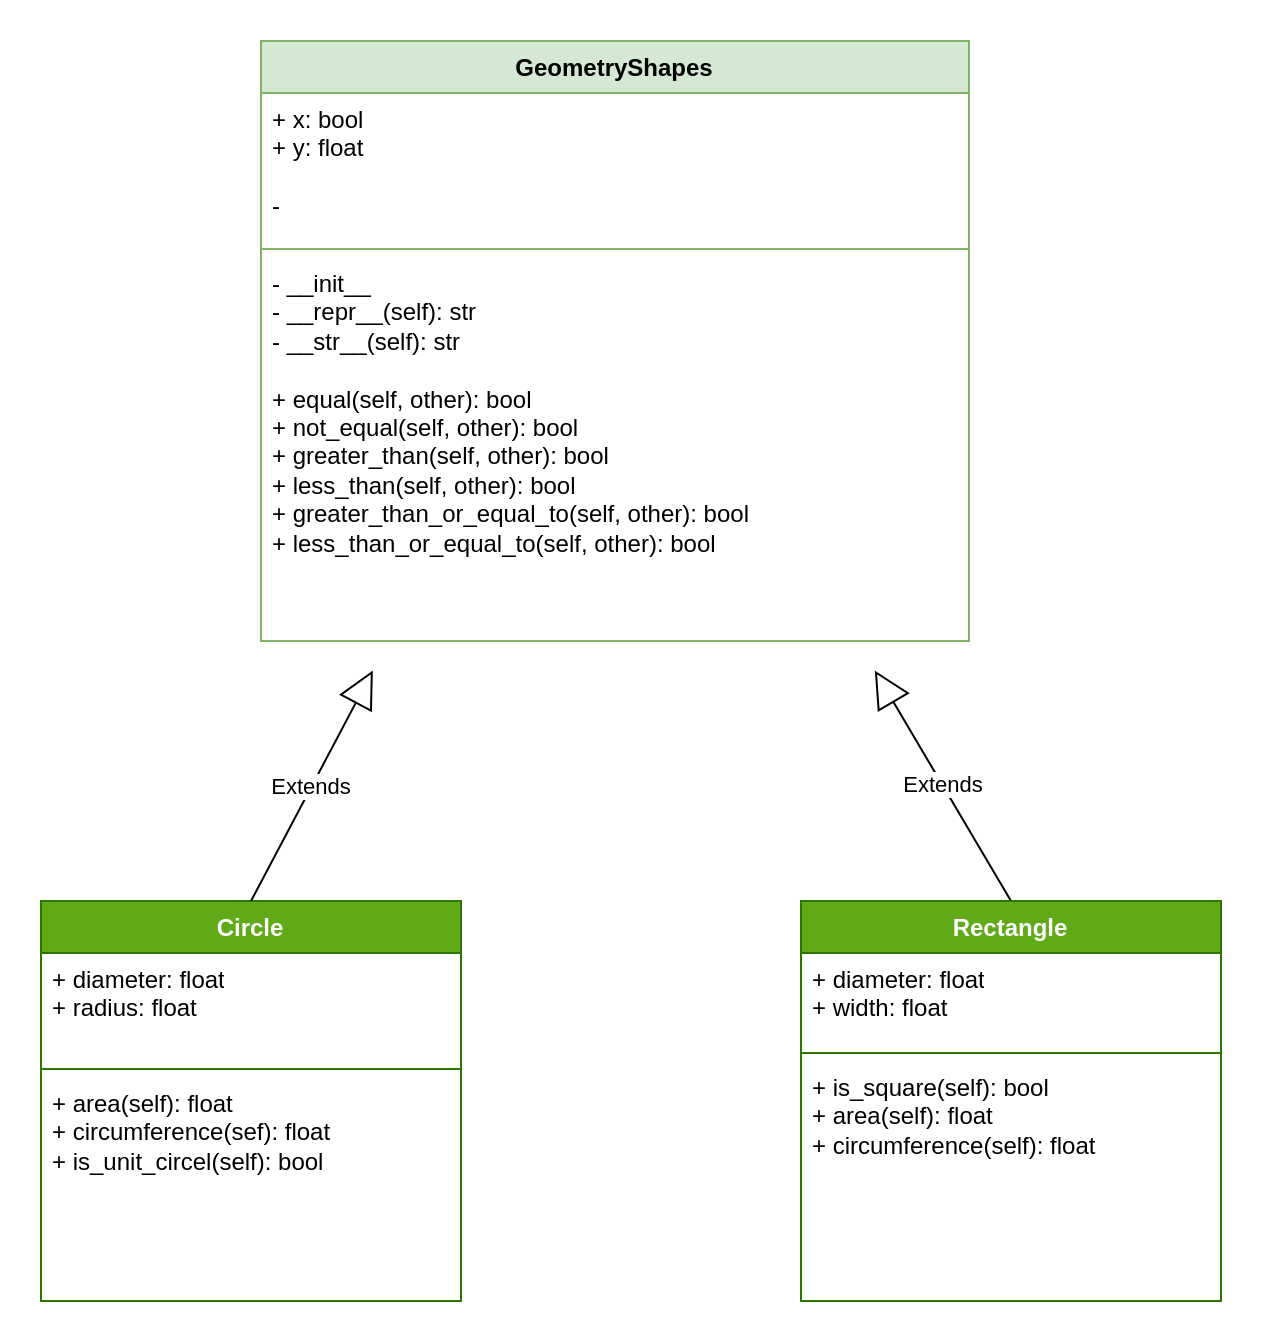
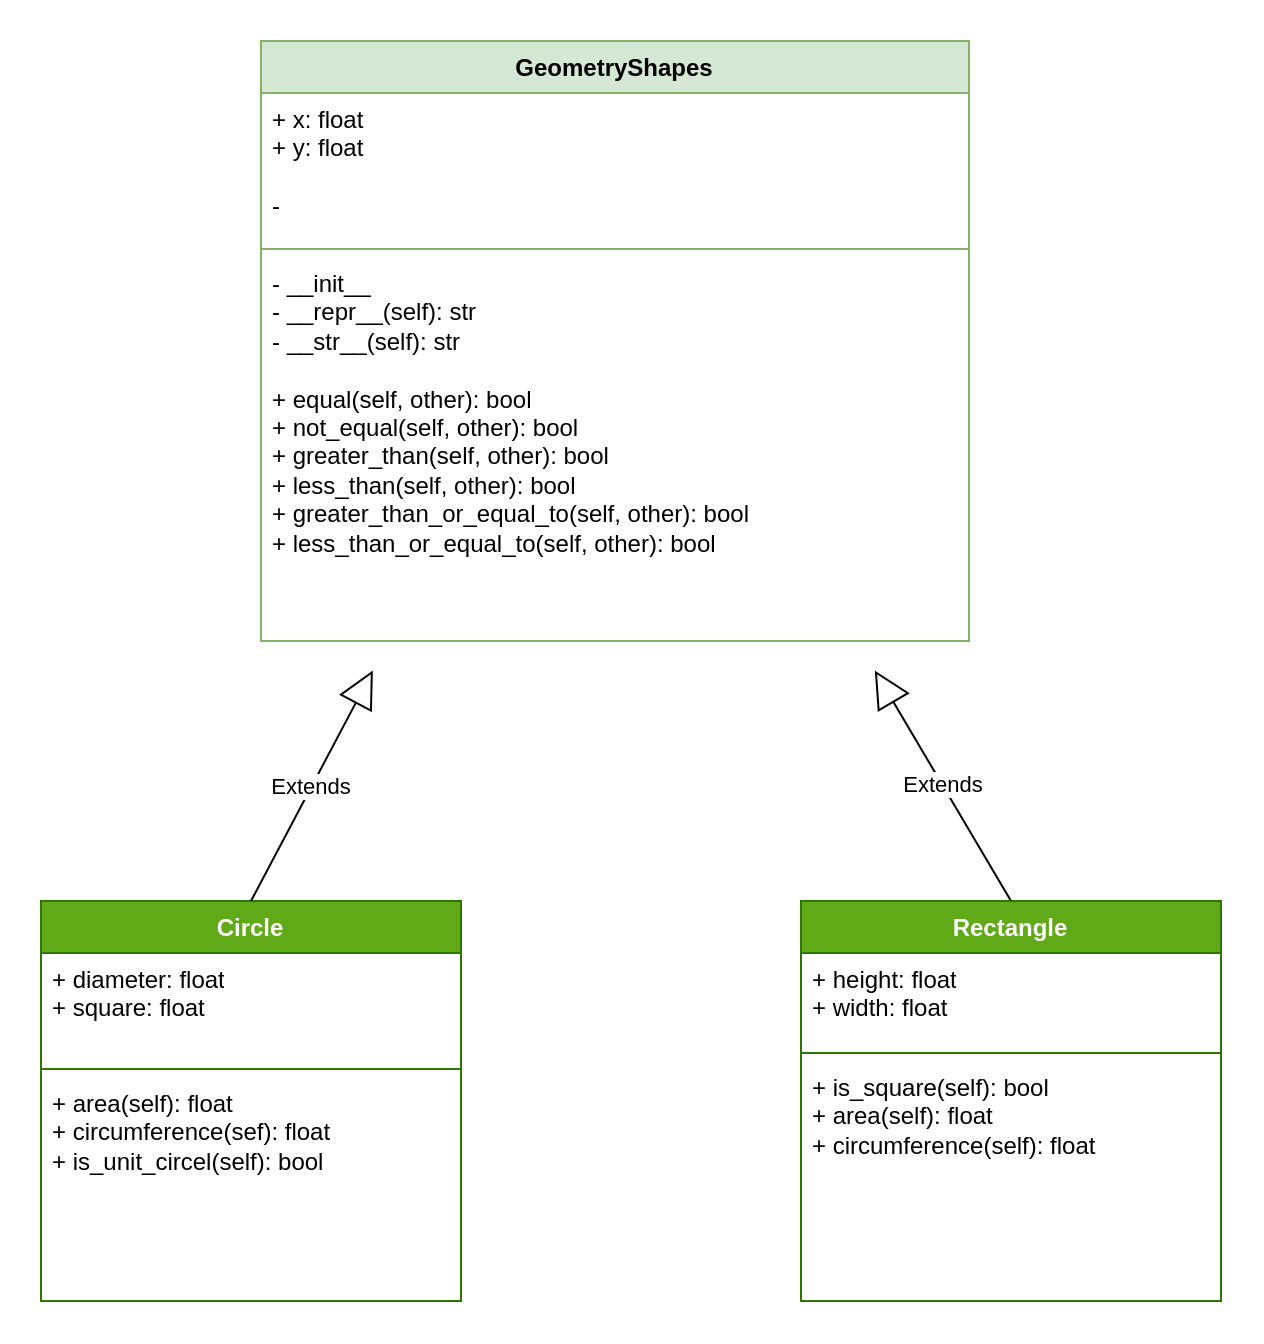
(328, 150) -> (328, 150)
(152, 996) -> (152, 996)
(912, 996) -> (898, 996)
